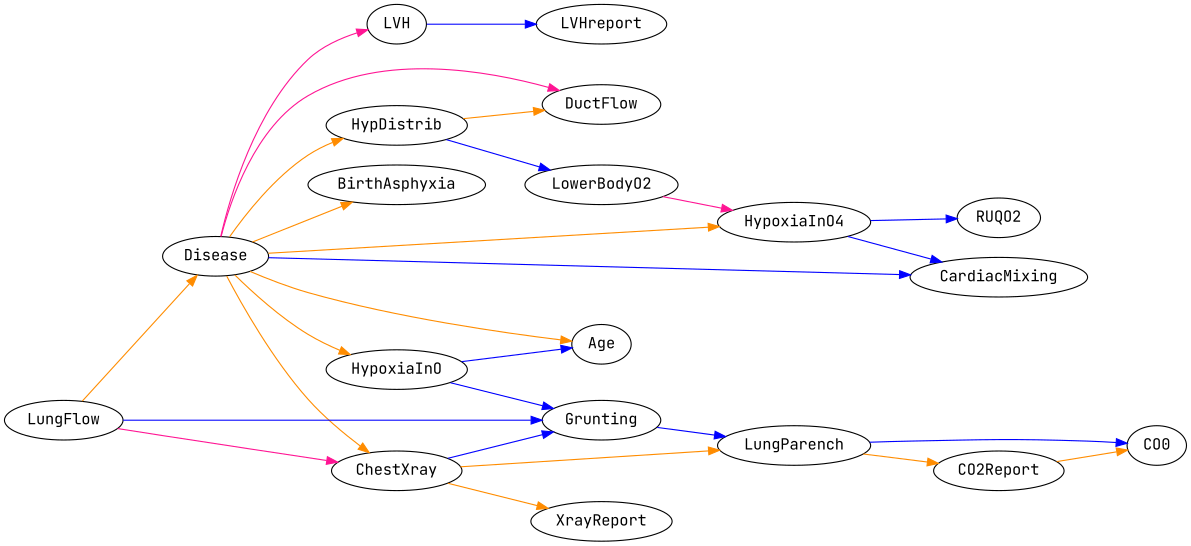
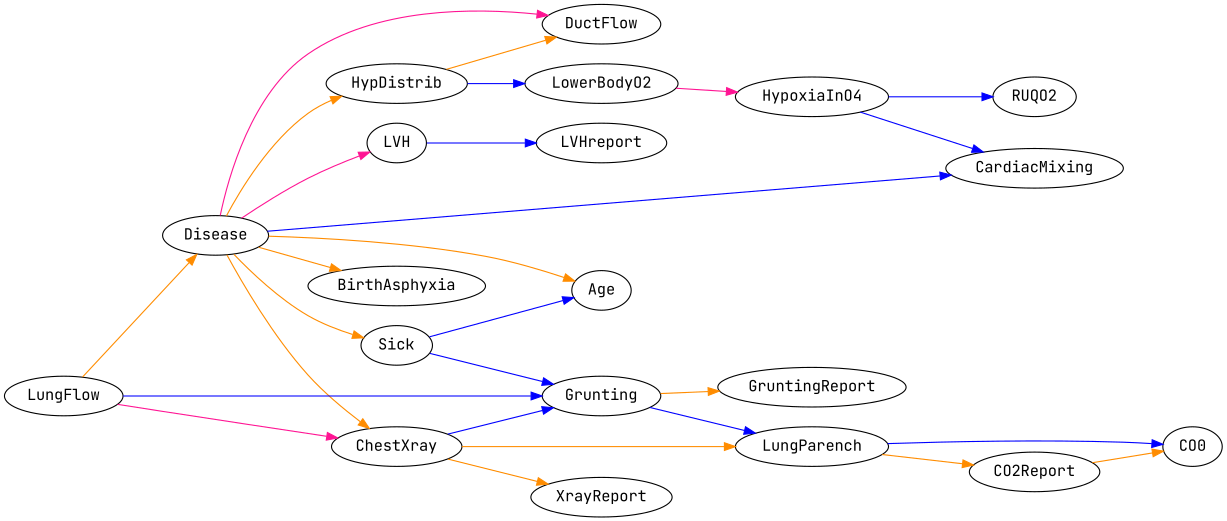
(488, 240) -> none
(397, 370) -> (397, 345)
none -> (812, 387)
